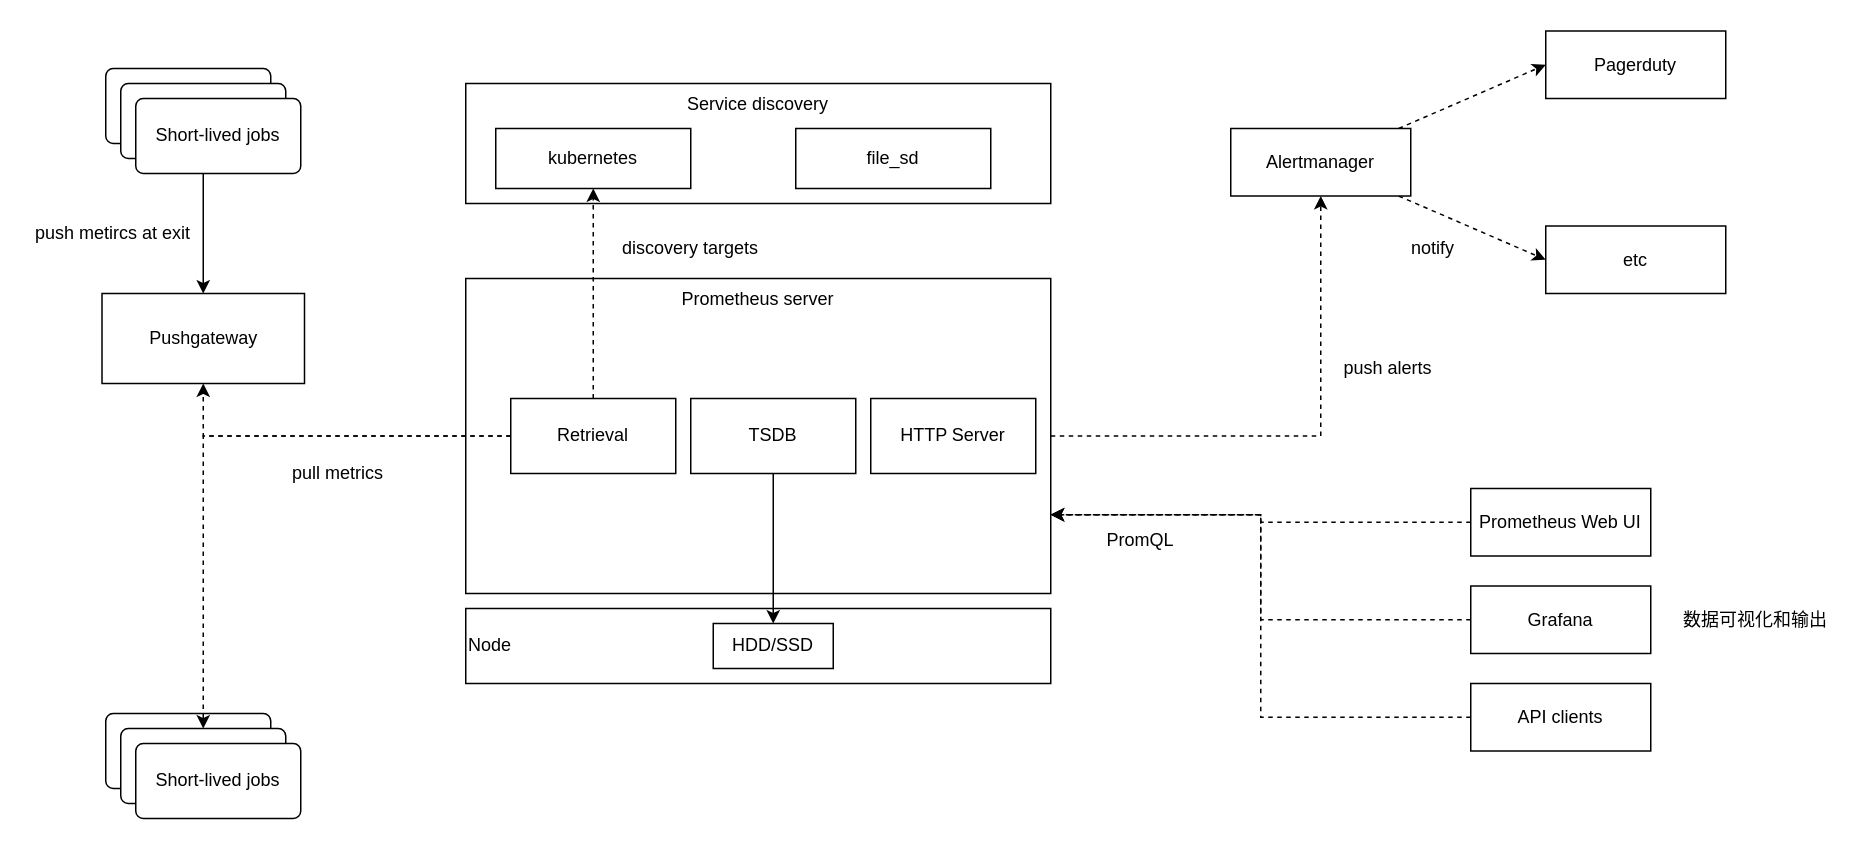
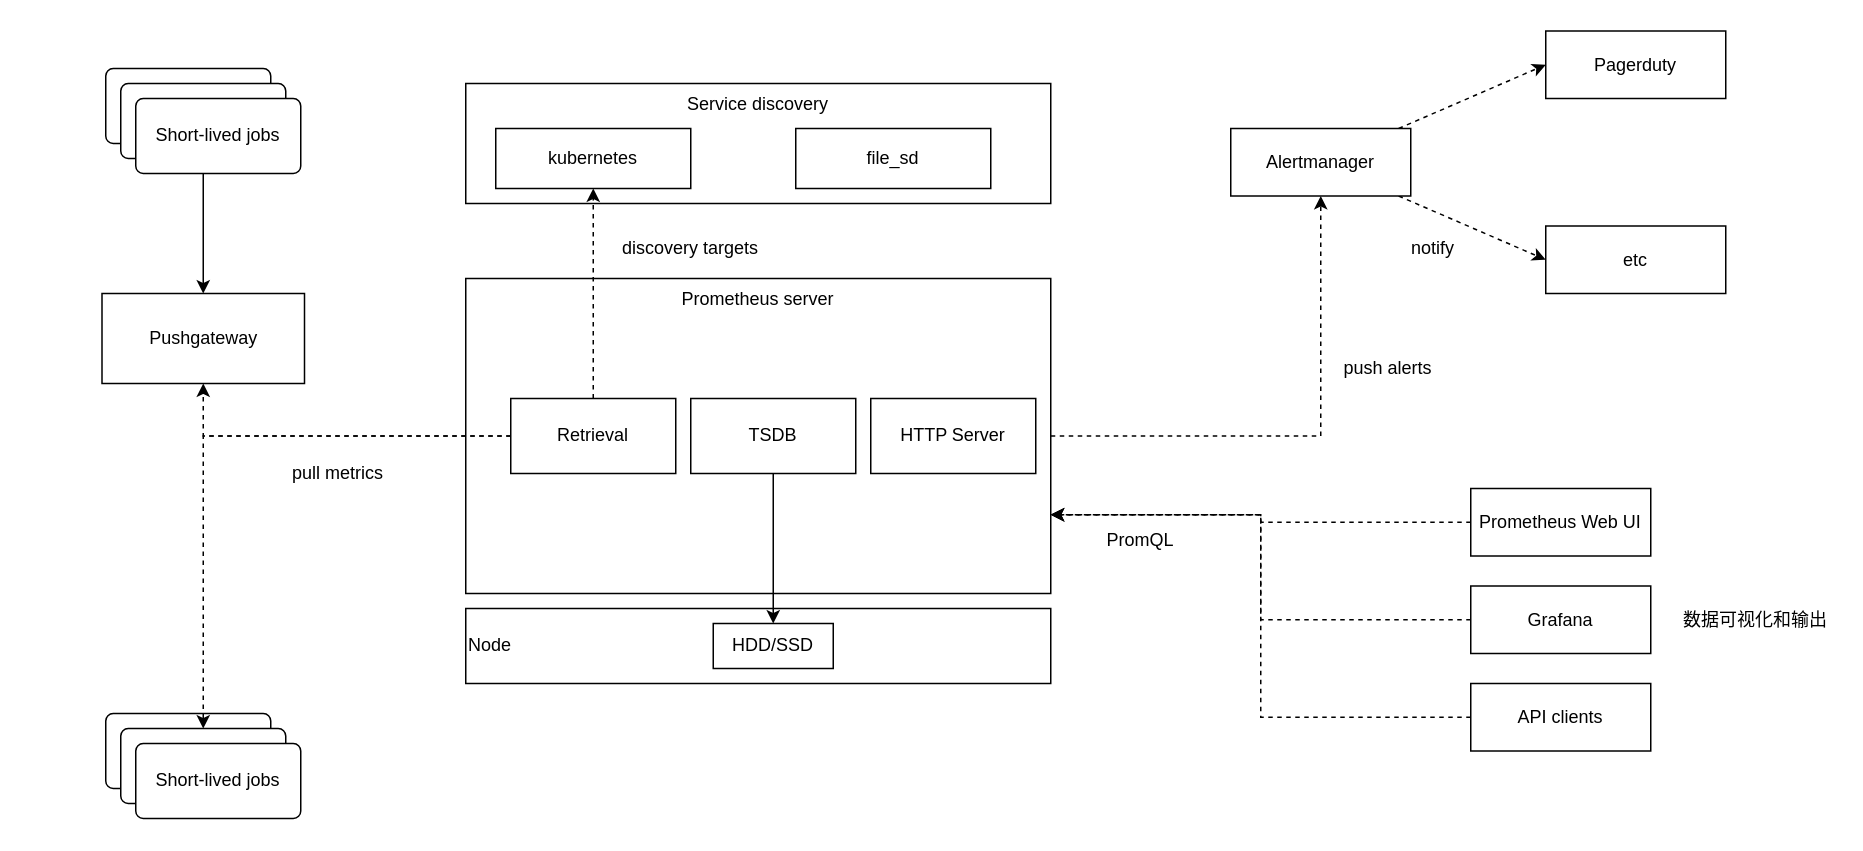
(113, 233) -> none
